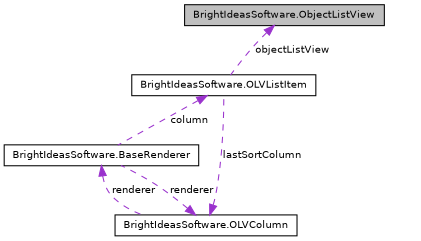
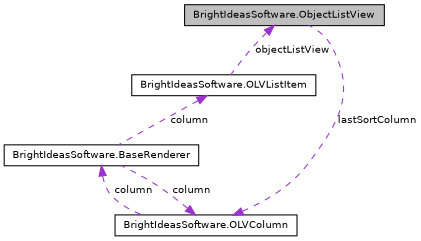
(222, 150) -> (330, 131)
(134, 190) -> (134, 190)
(192, 190) -> (192, 190)
